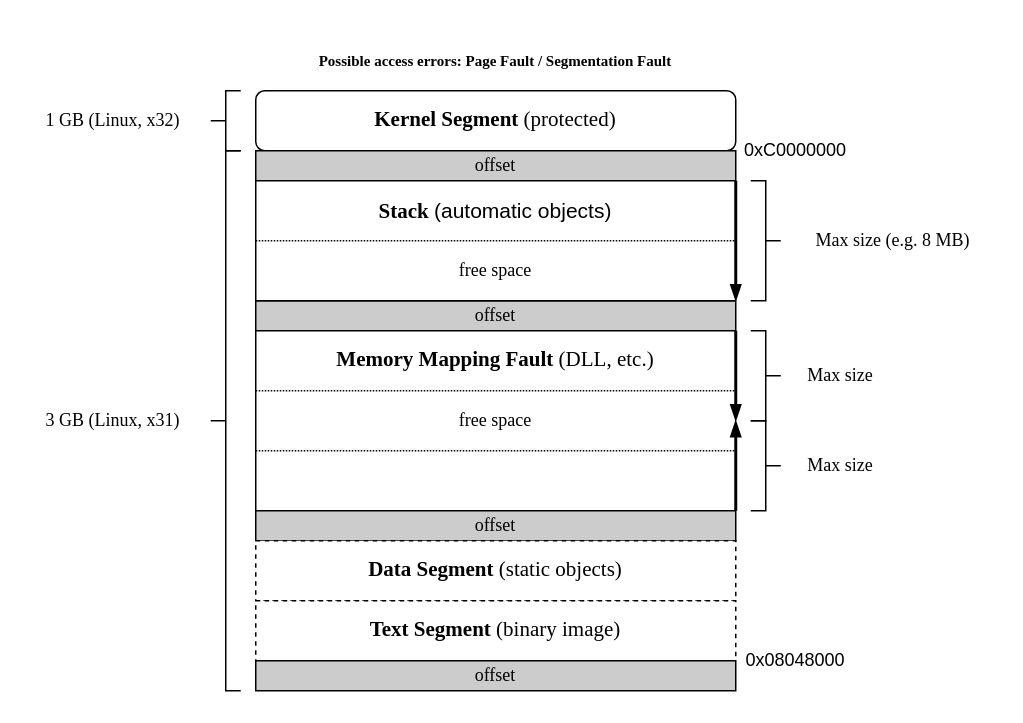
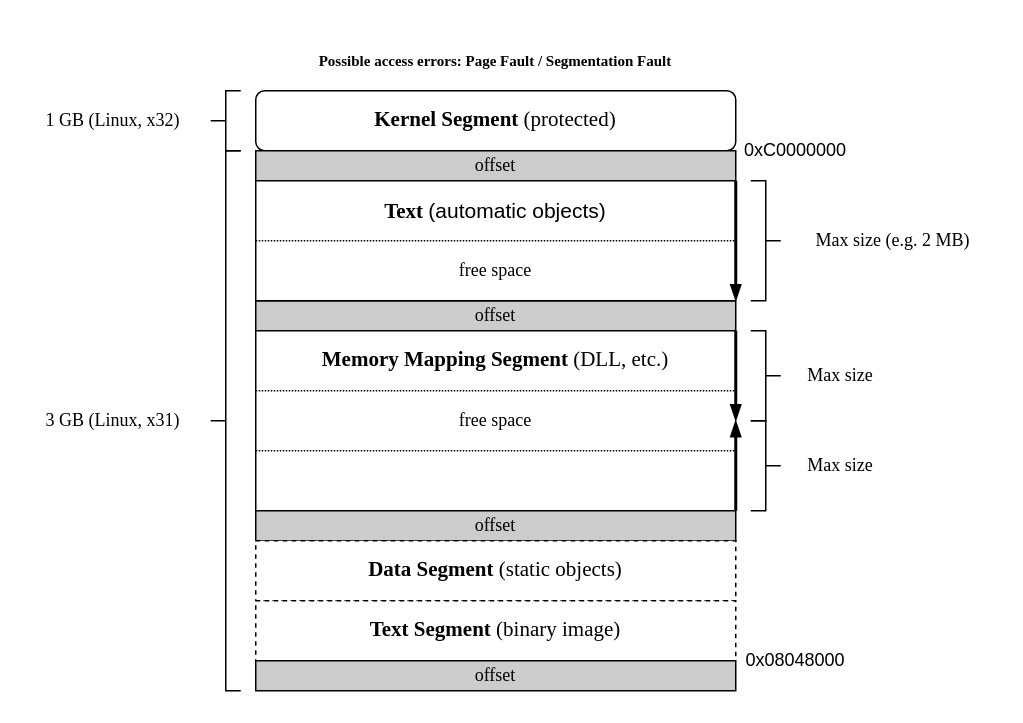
(496, 211) -> (496, 211)
(893, 241) -> (893, 241)
(496, 361) -> (496, 361)
